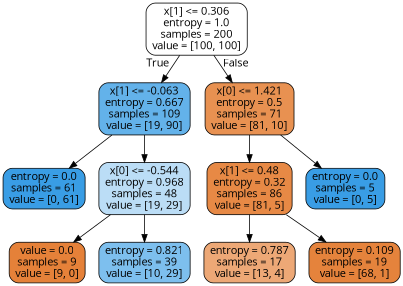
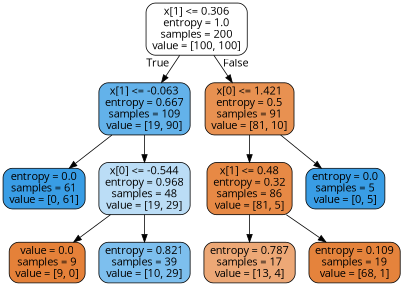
(250, 109) -> (250, 109)
